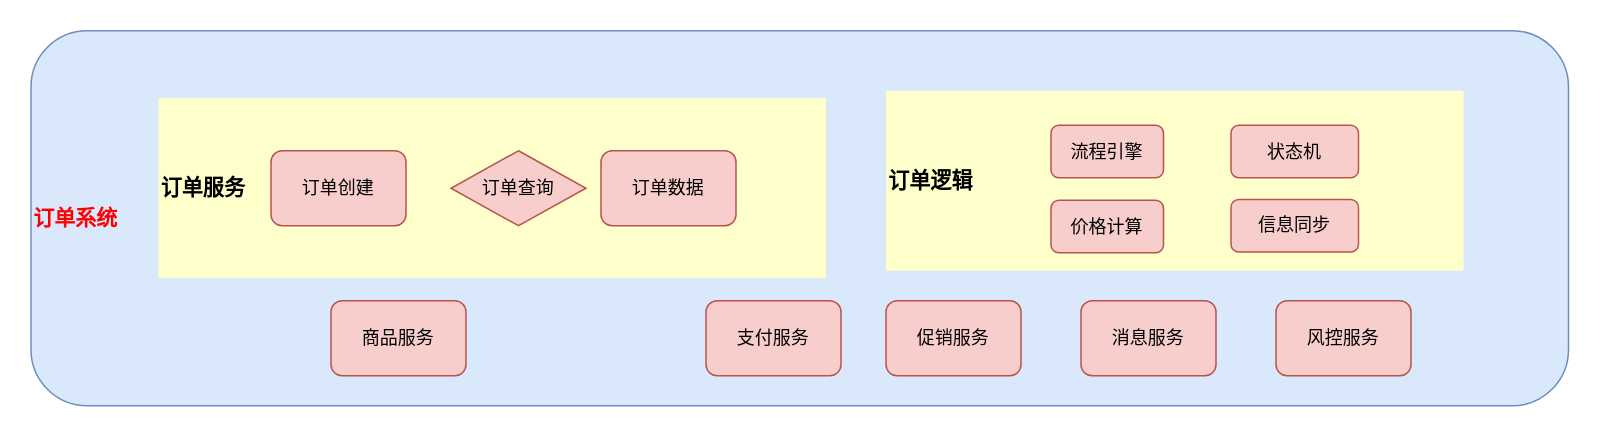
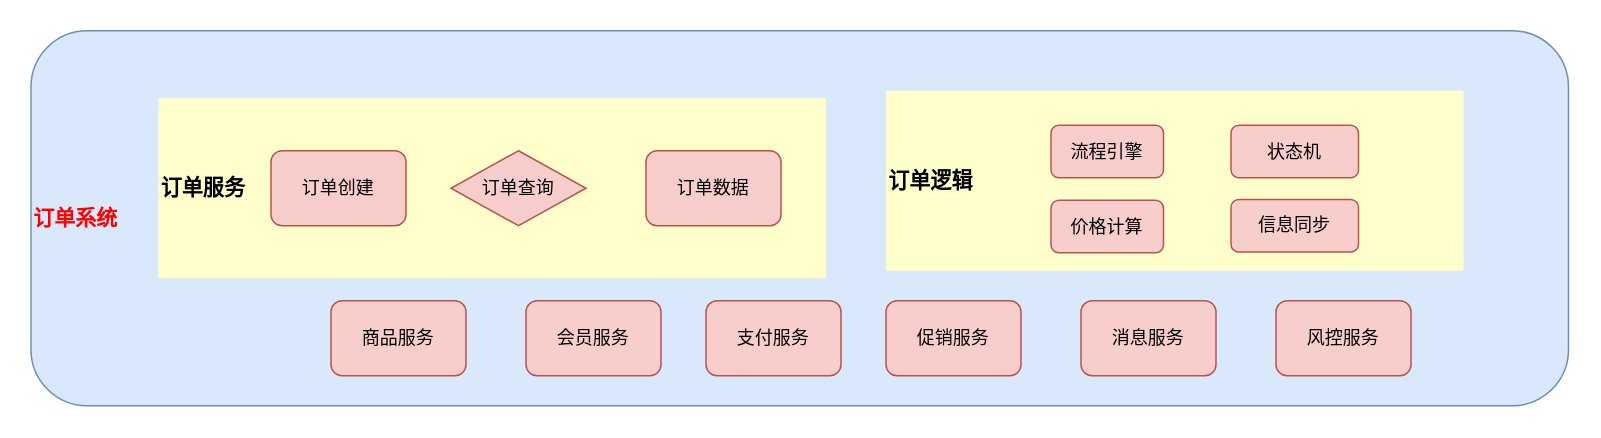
(668, 188) -> (713, 188)
none -> (593, 338)
